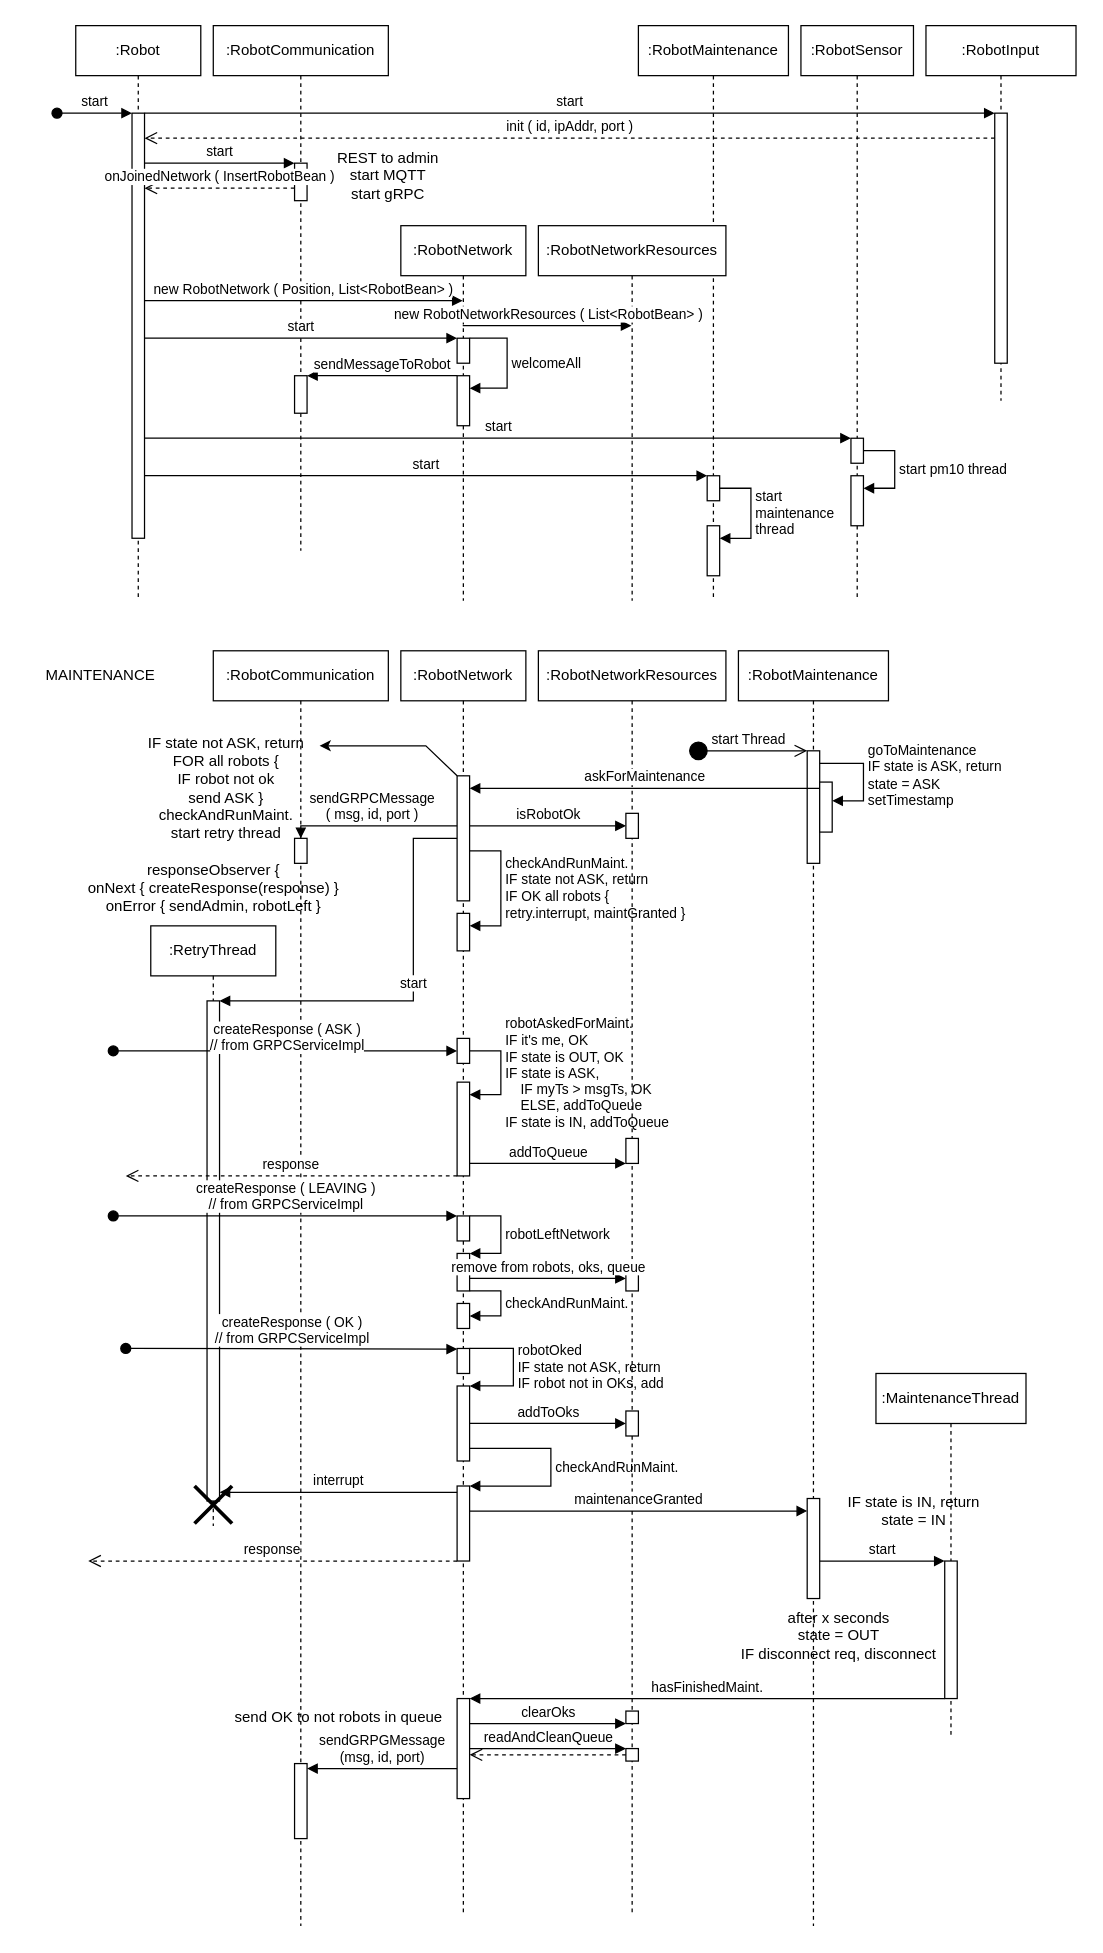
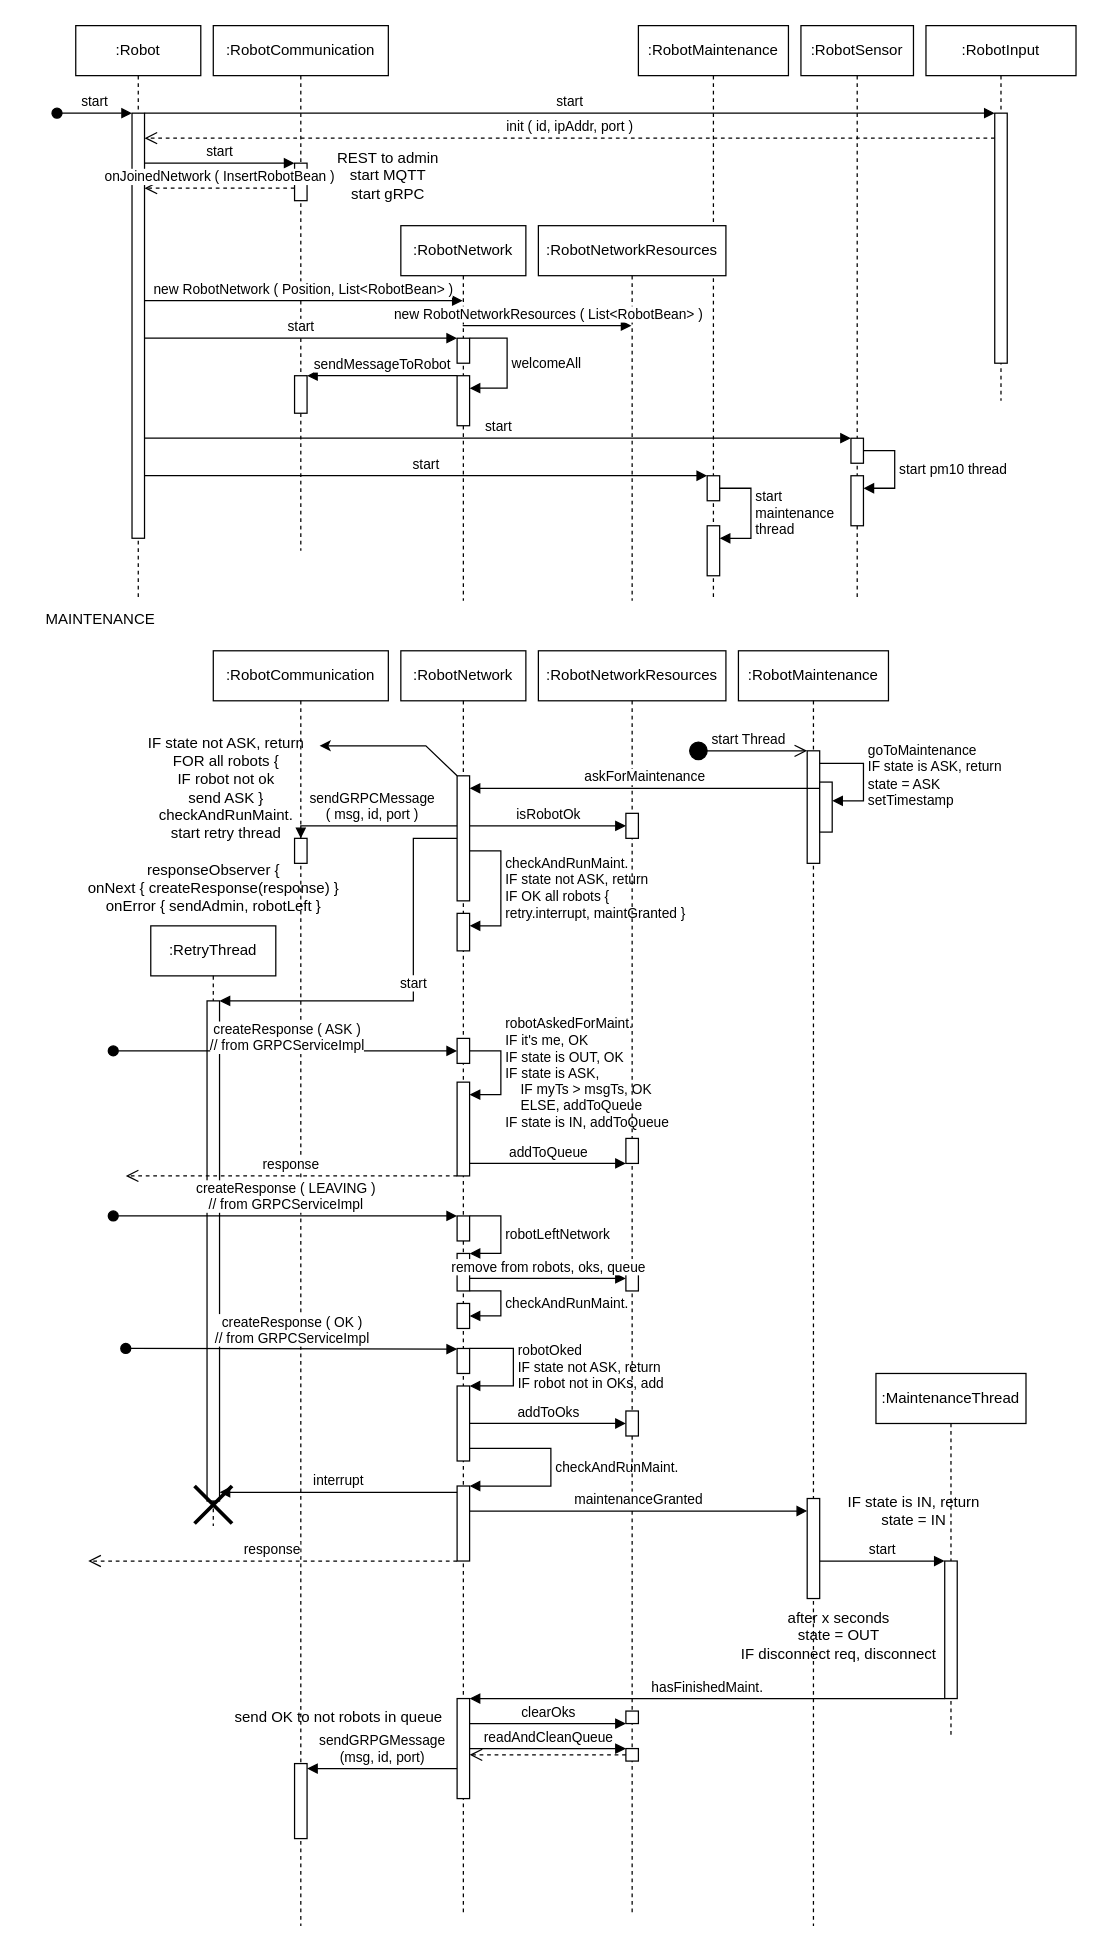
(101, 676) -> (101, 619)
